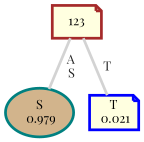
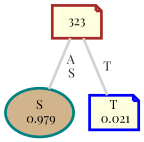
(77, 22) -> (77, 22)
